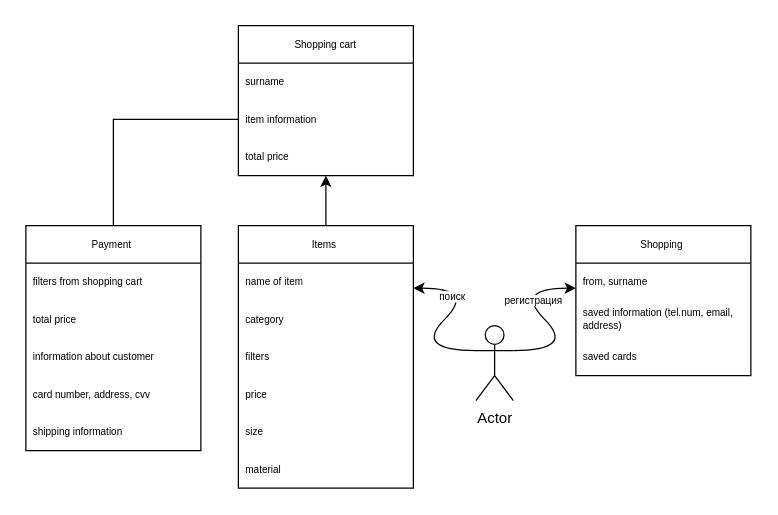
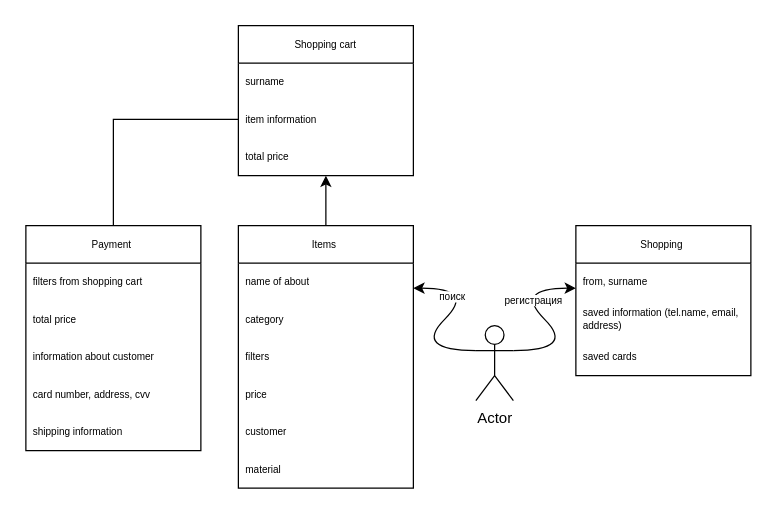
(275, 282) -> (279, 282)
(664, 319) -> (664, 319)
(256, 432) -> (268, 432)
